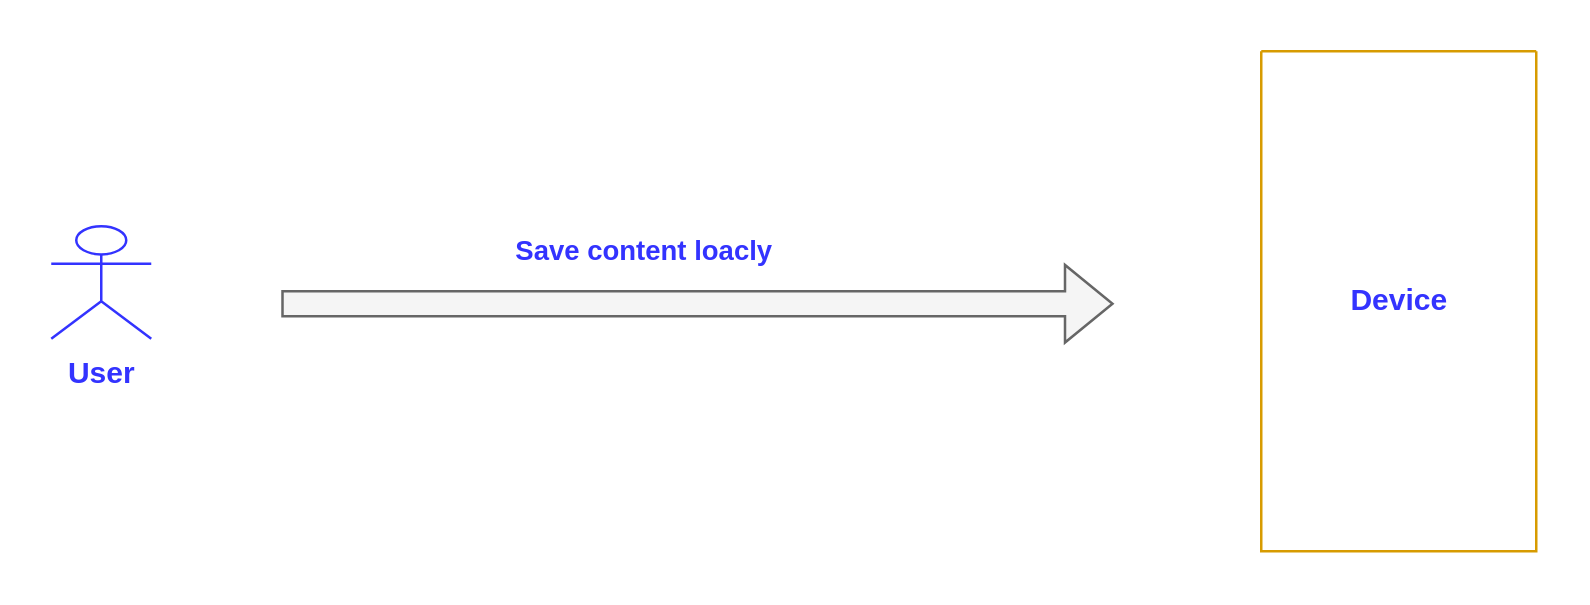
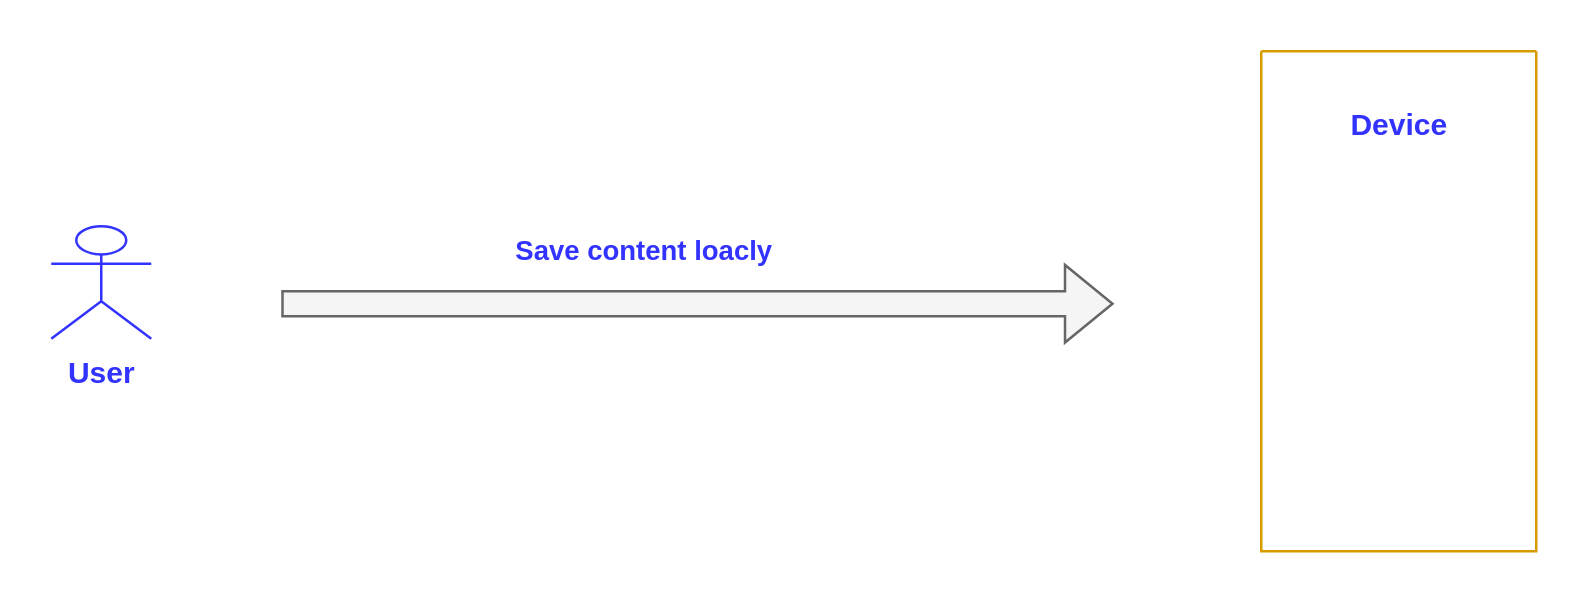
(1399, 301) -> (1399, 126)
